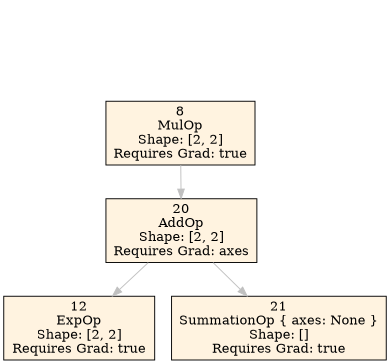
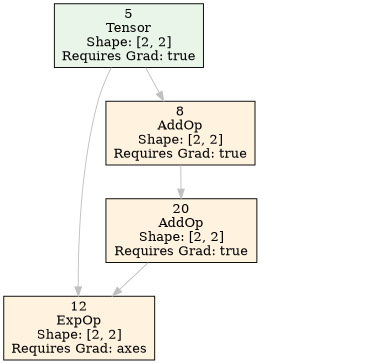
none -> (129, 36)
(180, 133) -> (180, 133)
(181, 231) -> (181, 231)
(79, 328) -> (79, 328)
(279, 328) -> none
